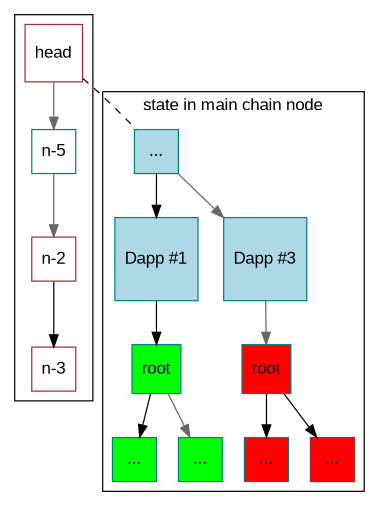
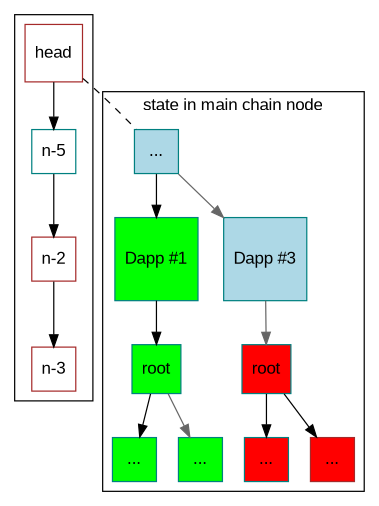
(54, 99) -> (54, 99)
(54, 199) -> (54, 199)
(156, 259) -> (156, 259)
